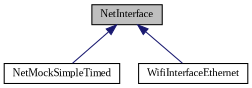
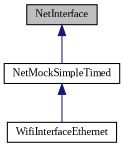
(164, 48) -> (62, 108)
